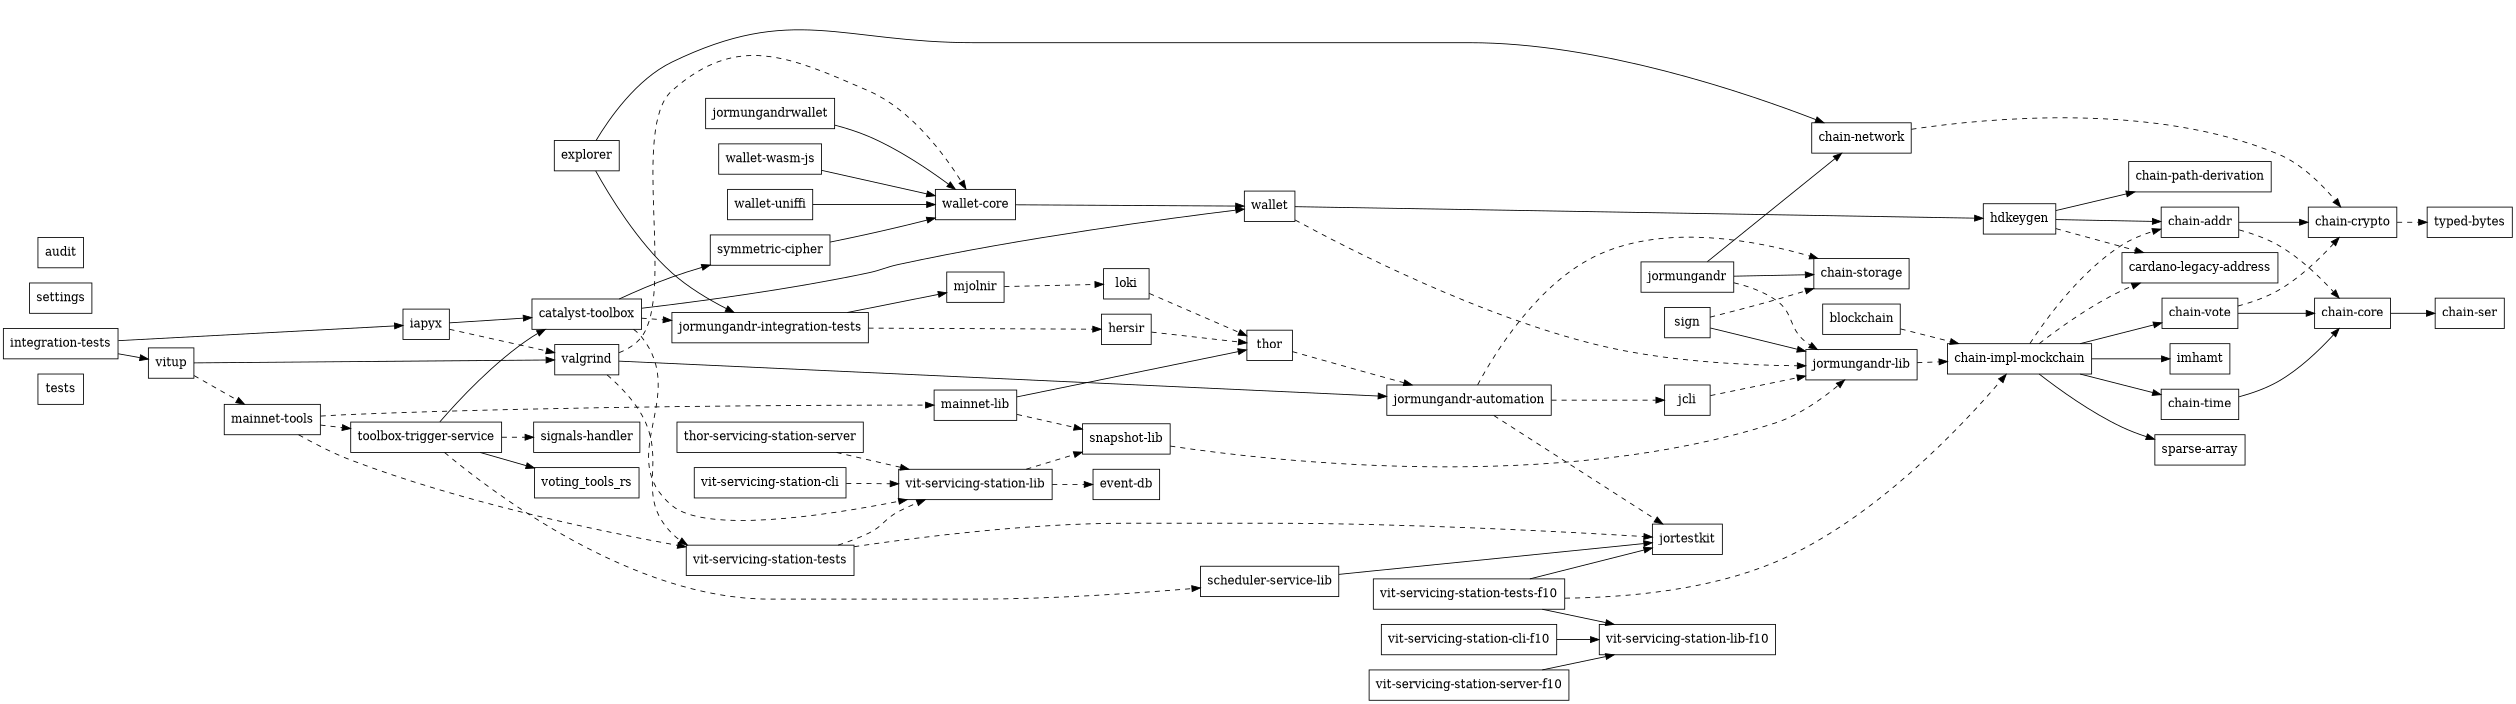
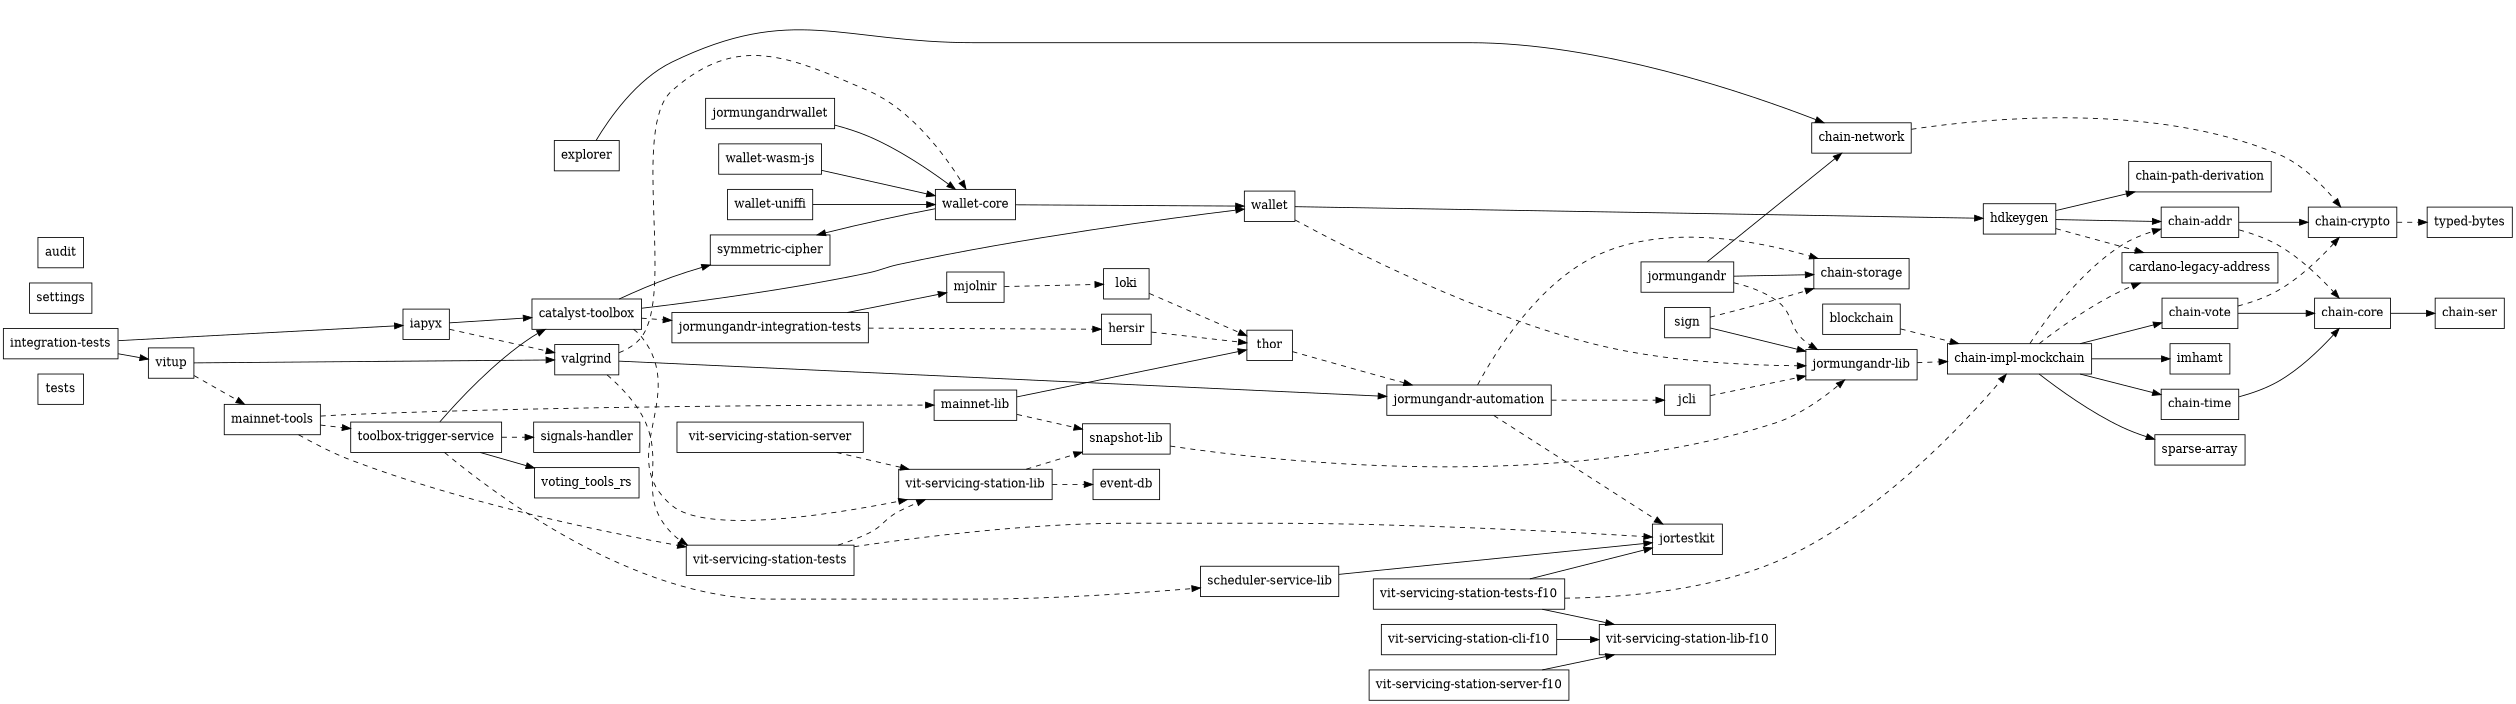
(879, 232) -> (880, 220)
(647, 247) -> none
(770, 437) -> (770, 437)
(770, 483) -> none
